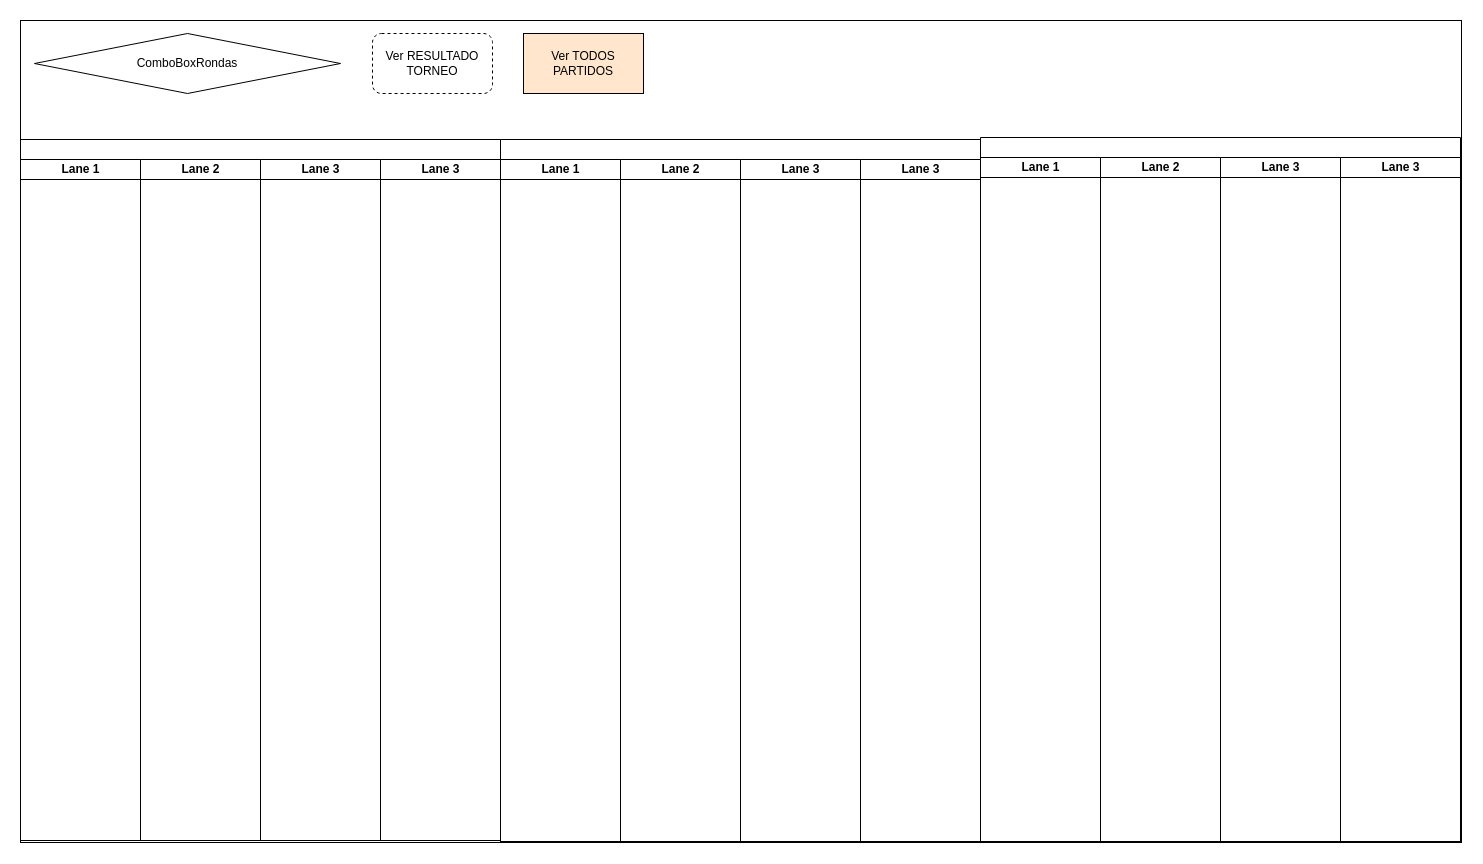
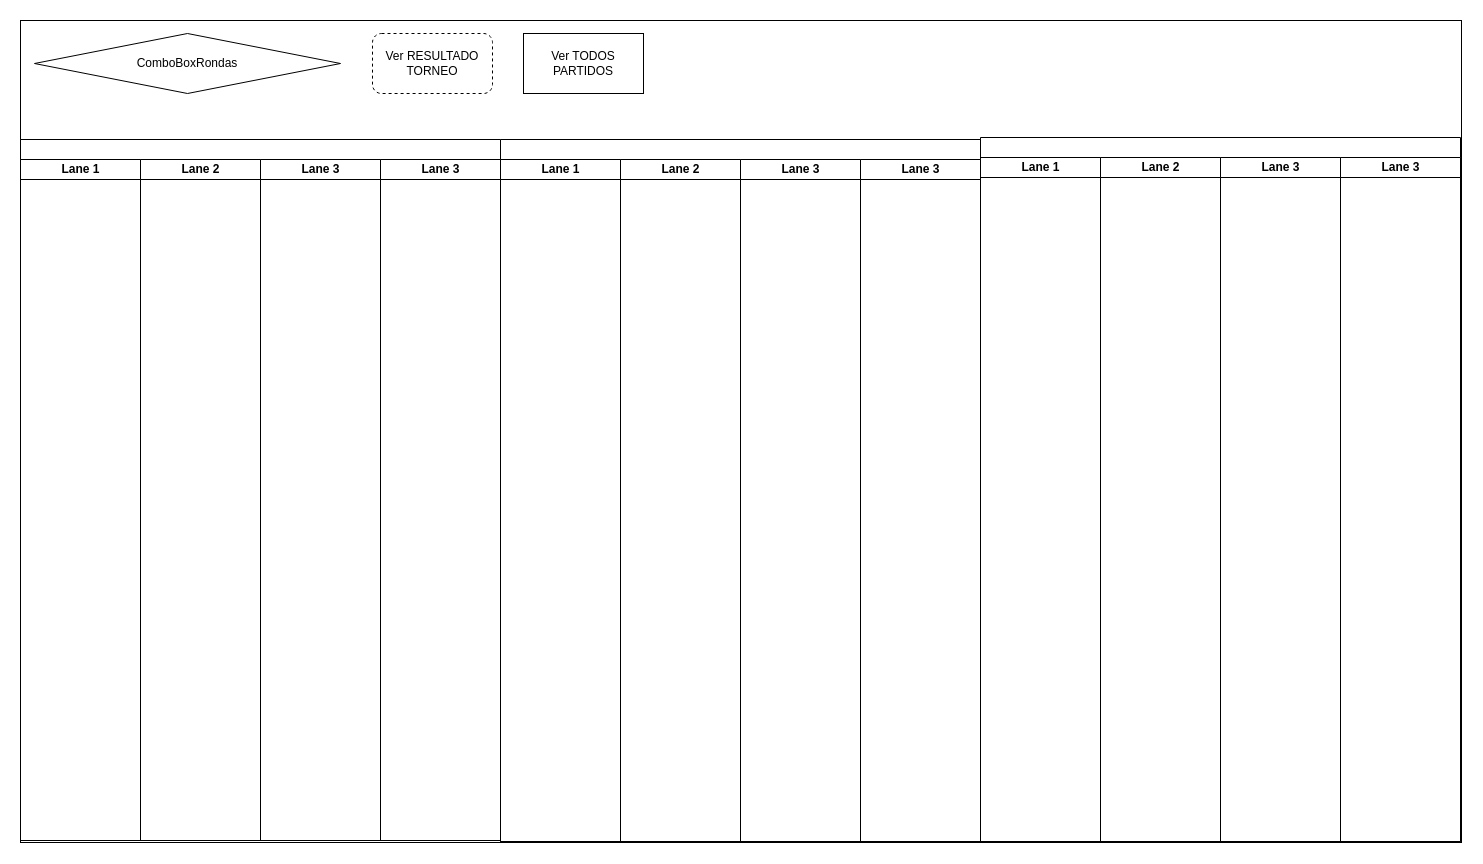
(584, 64) -> (584, 64)
